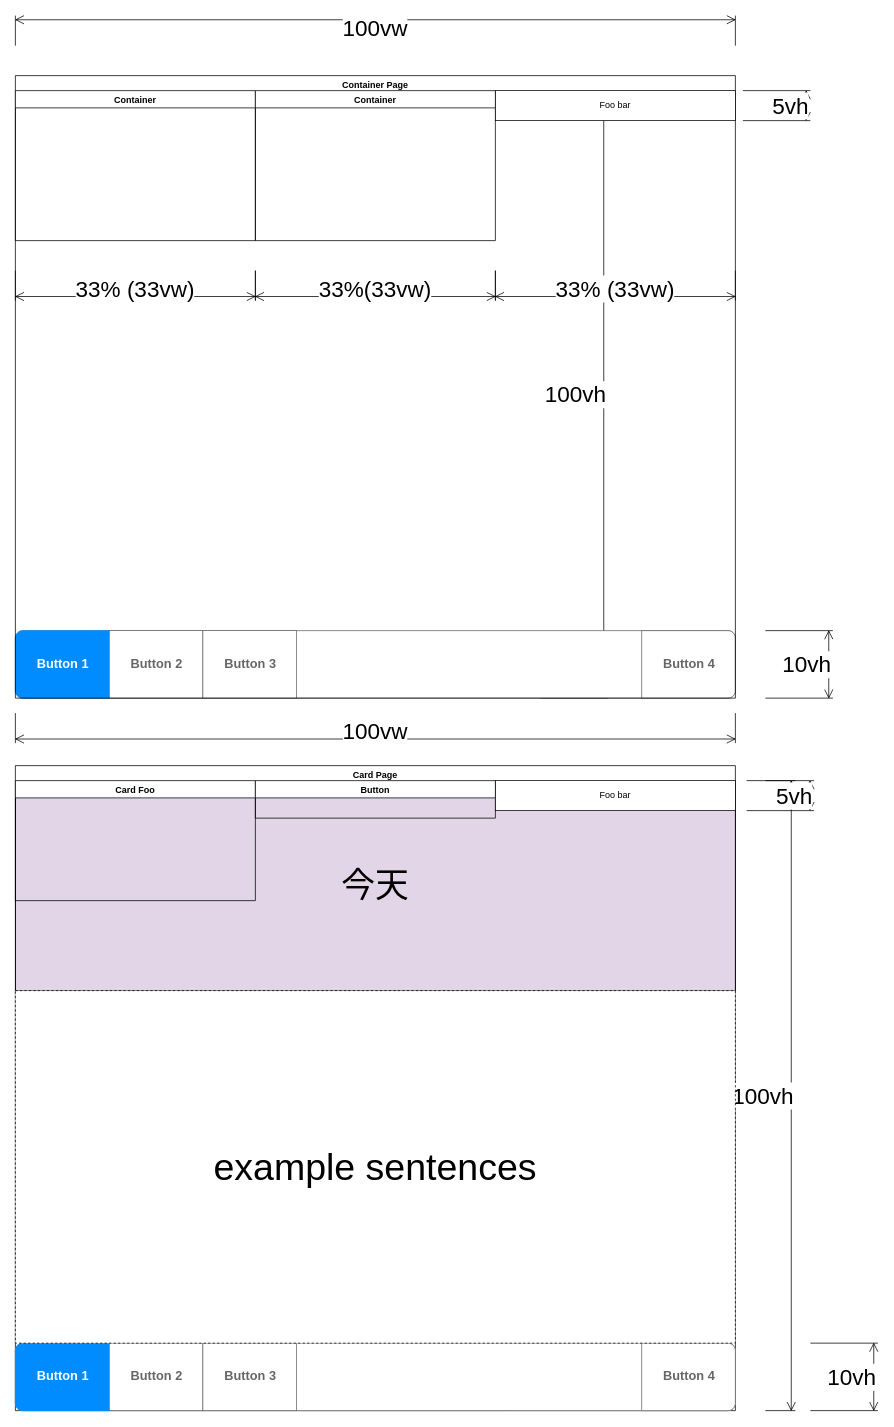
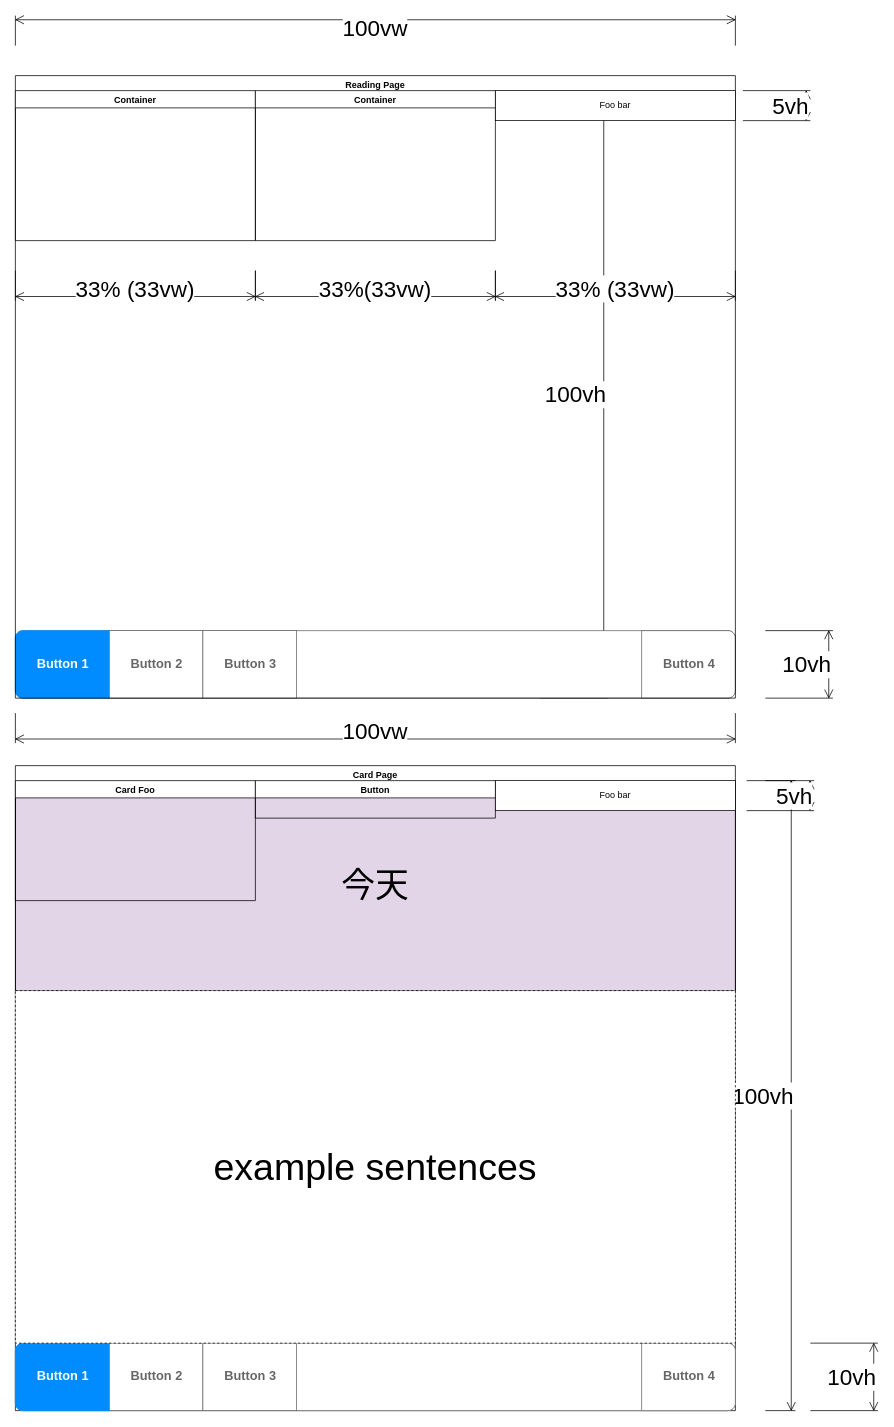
(375, 84) -> (375, 84)
